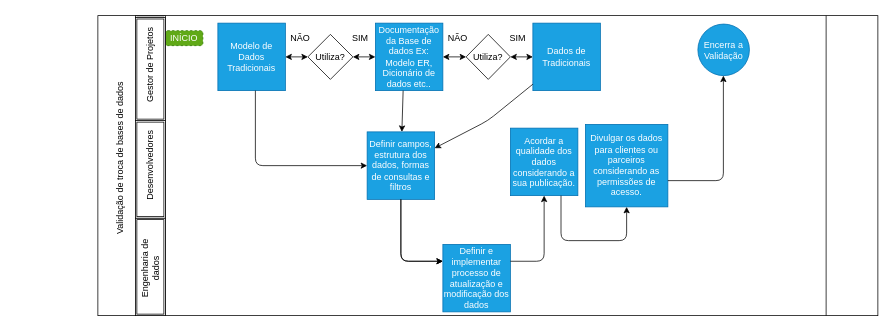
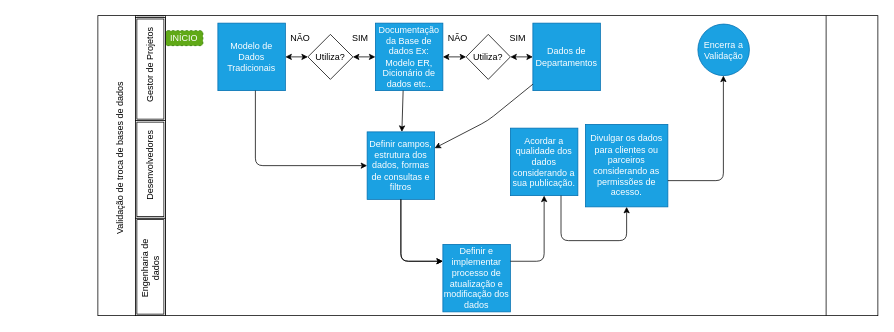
(567, 57) -> (567, 57)
